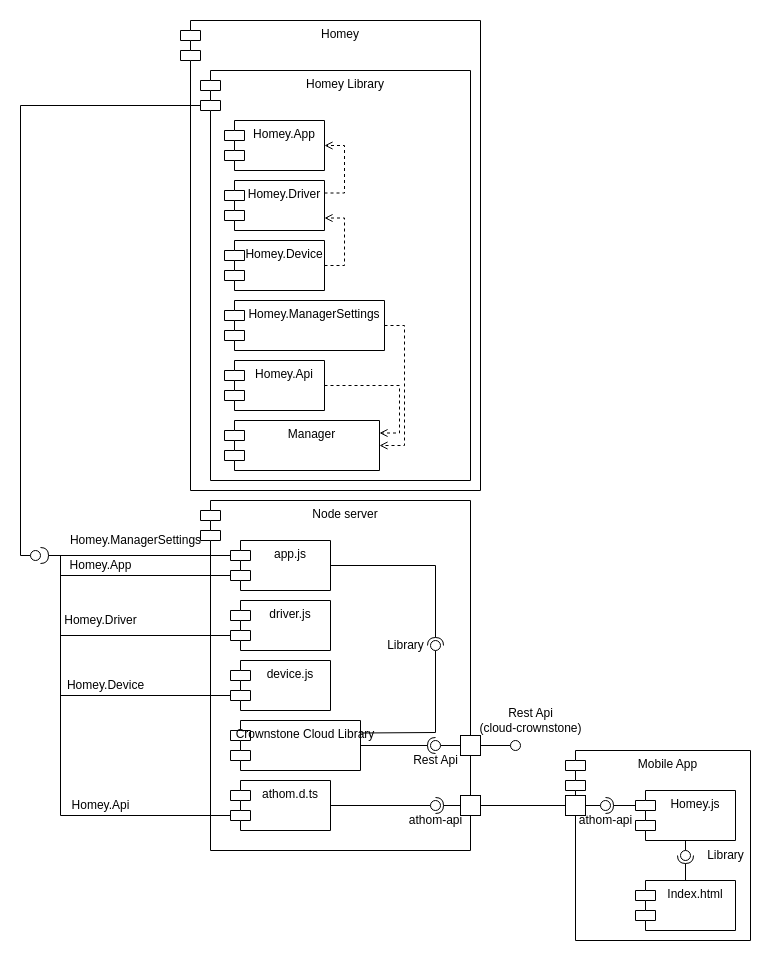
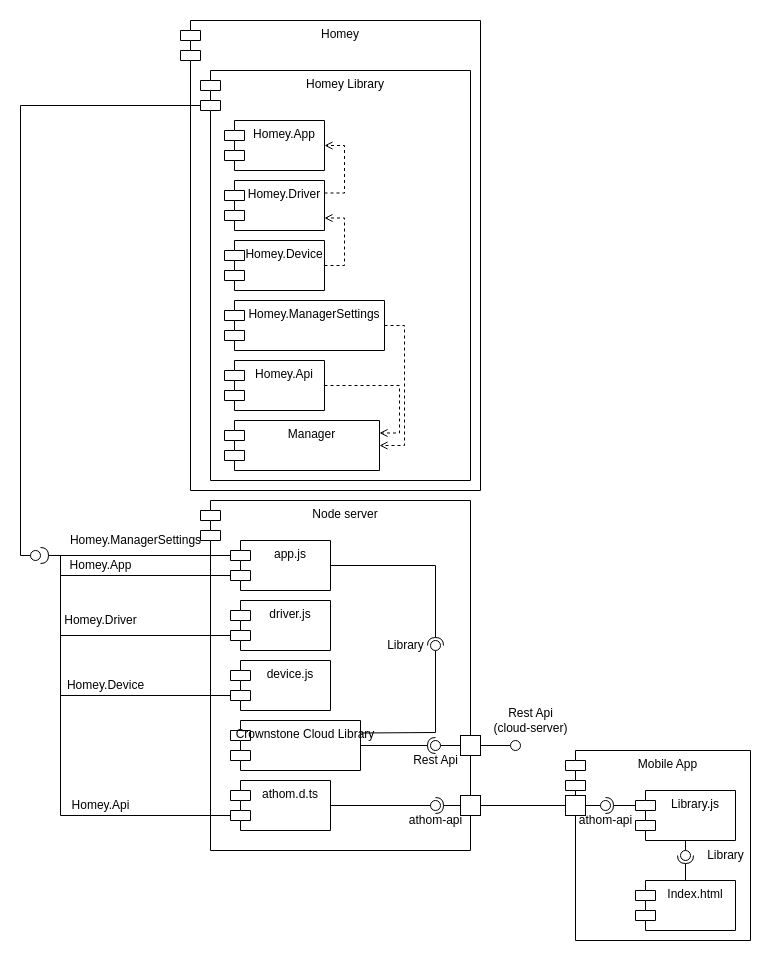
(531, 721) -> (531, 721)
(695, 804) -> (695, 804)
